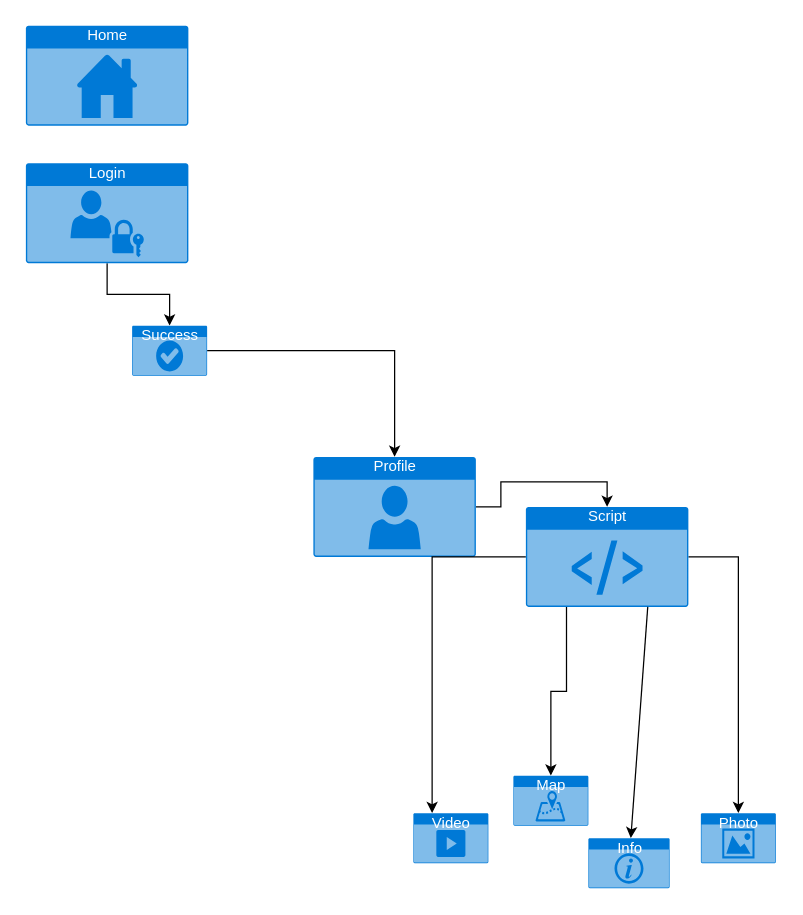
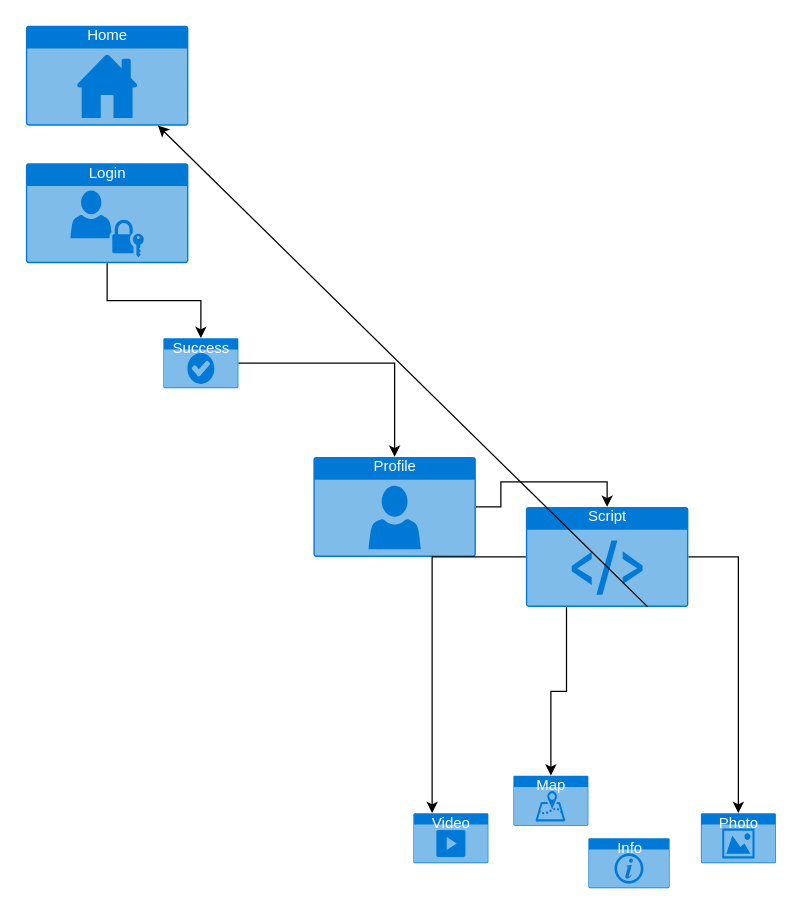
(169, 351) -> (201, 363)
(639, 718) -> (405, 369)
